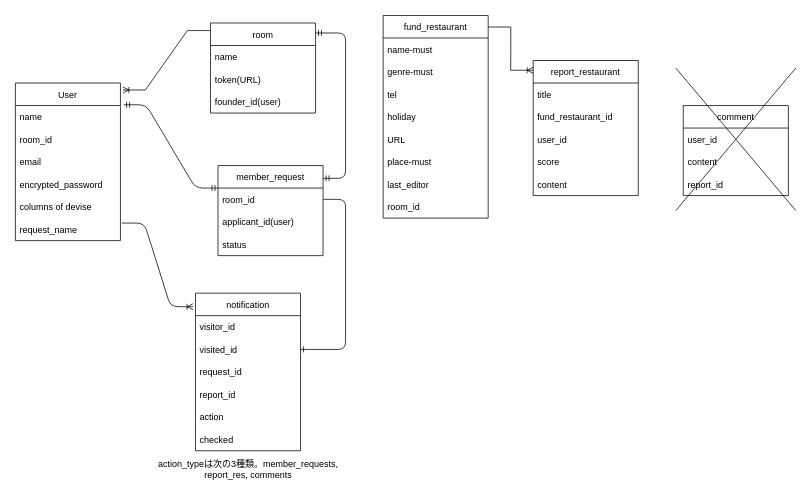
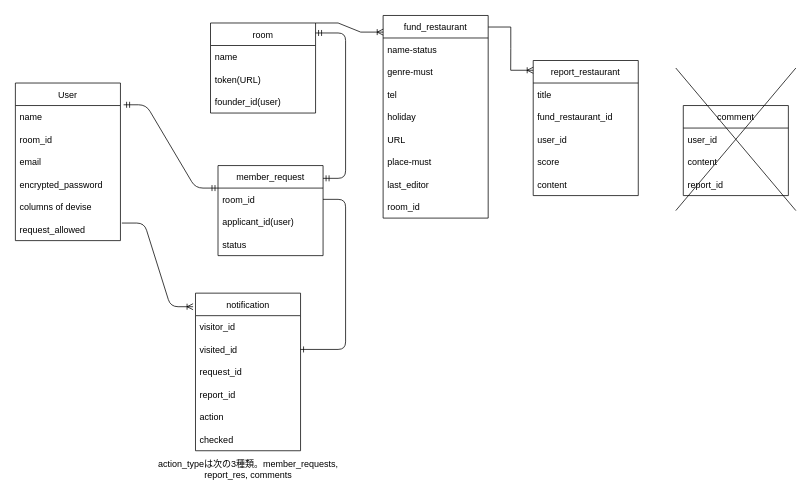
none -> (348, 27)
(410, 50) -> (415, 50)
(172, 52) -> none
(50, 230) -> (55, 230)
